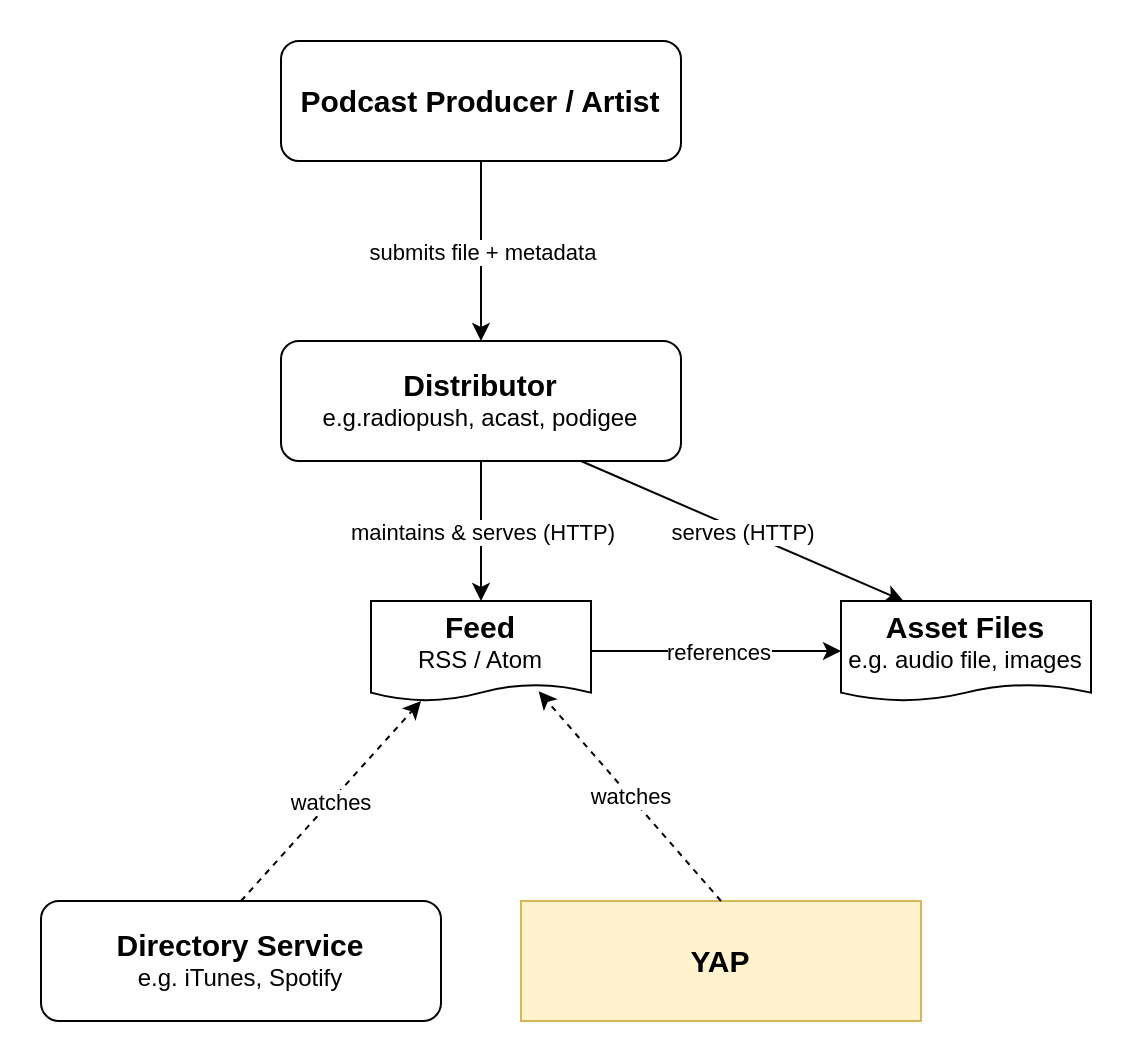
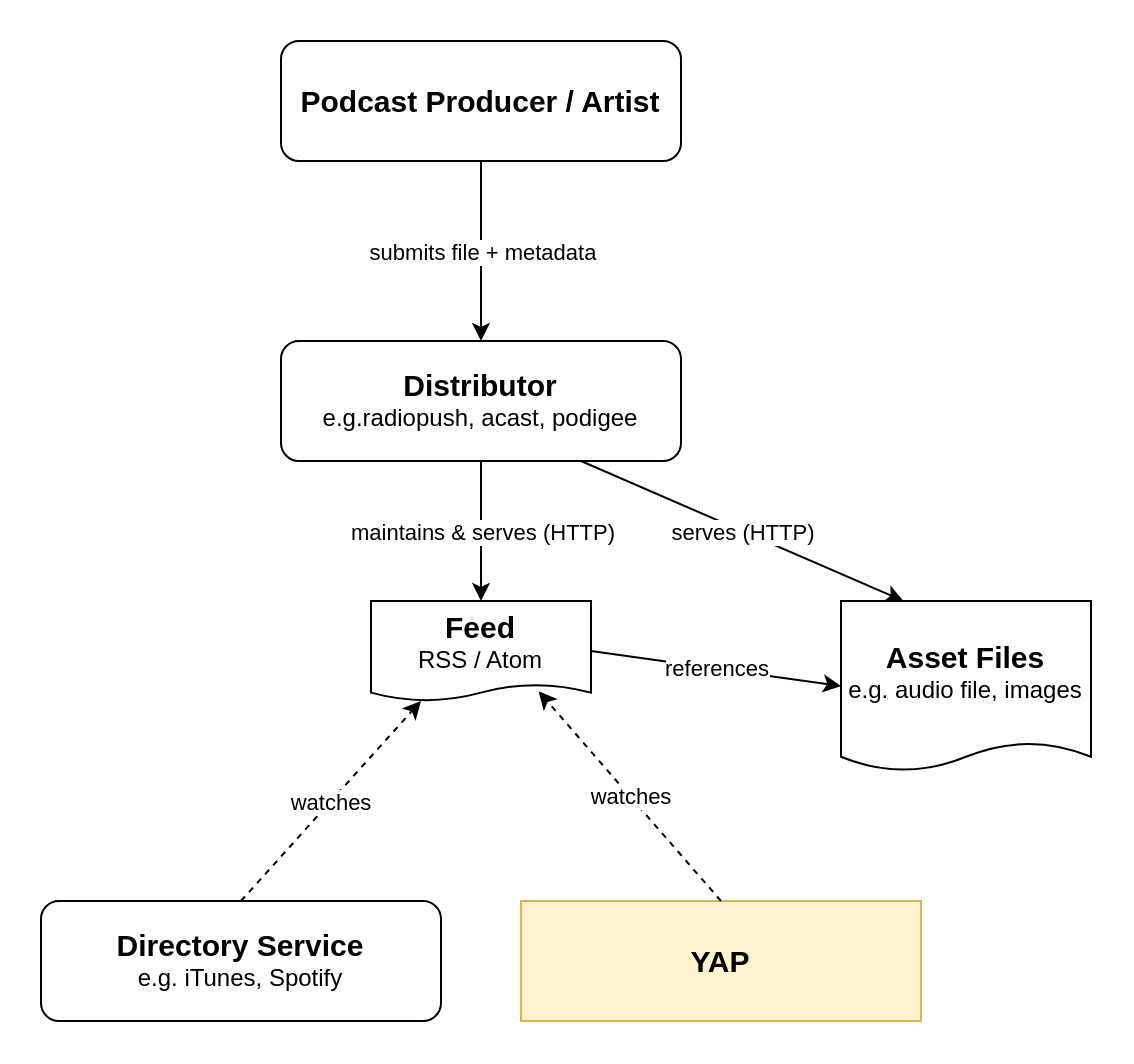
(966, 651) -> (966, 686)
